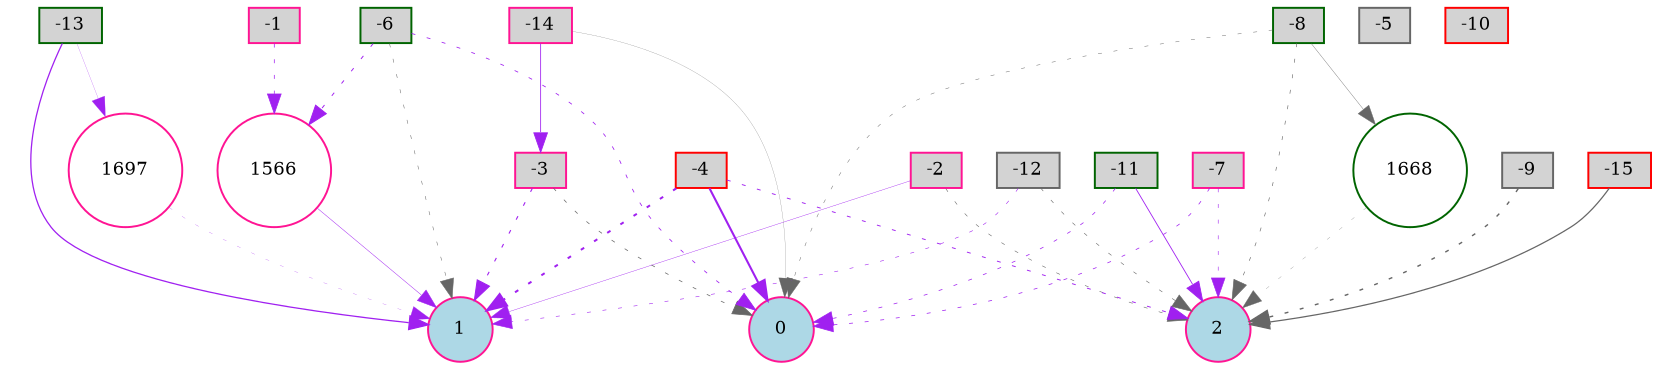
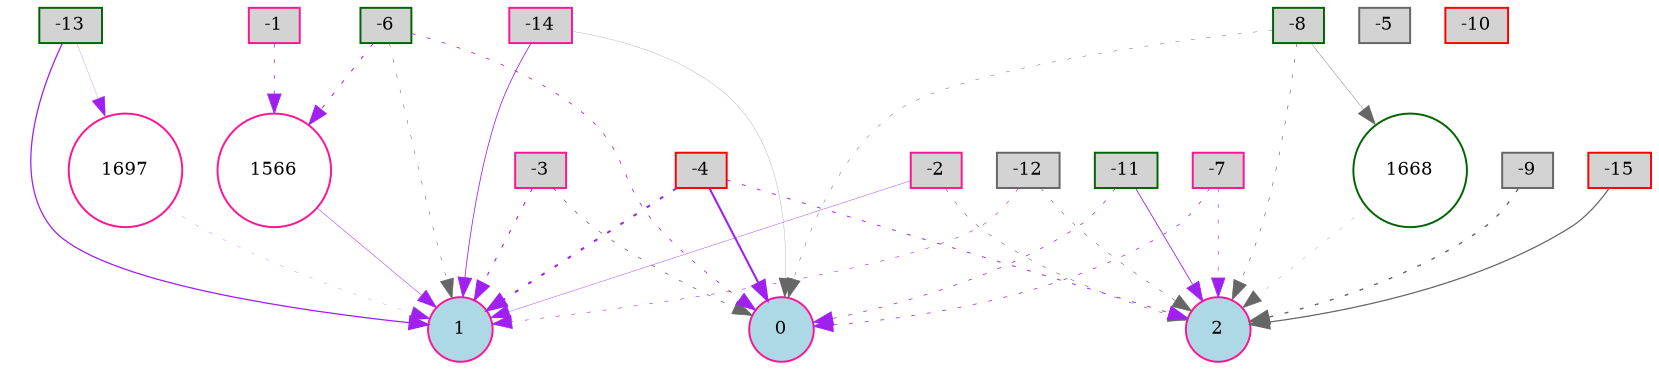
(541, 99) -> (485, 157)
